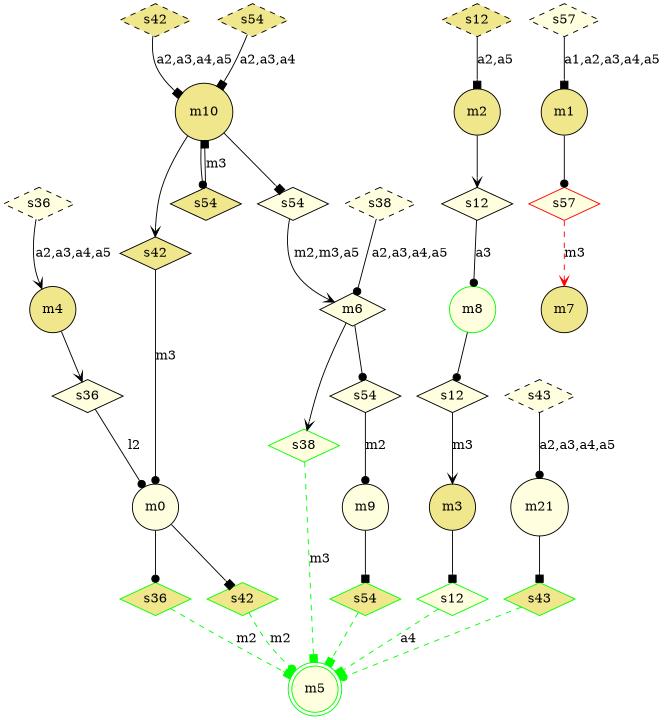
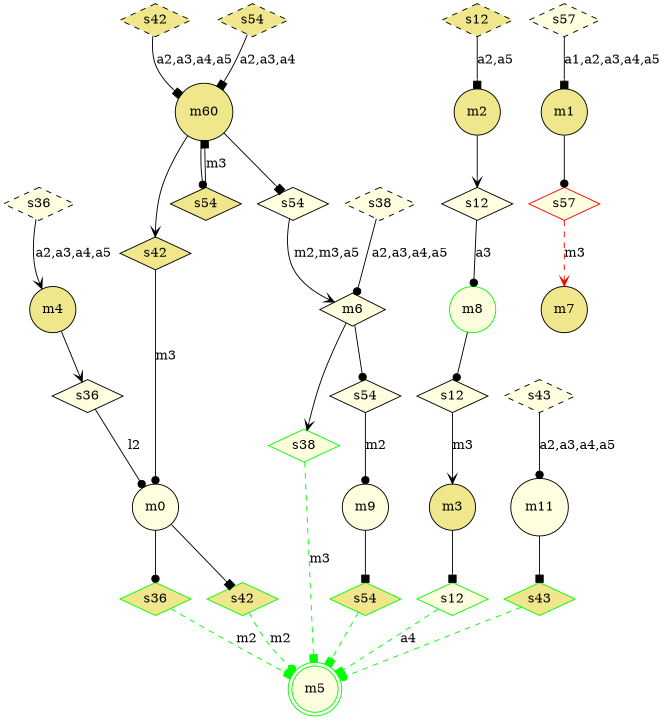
(204, 112) -> (204, 112)
(540, 507) -> (540, 507)
